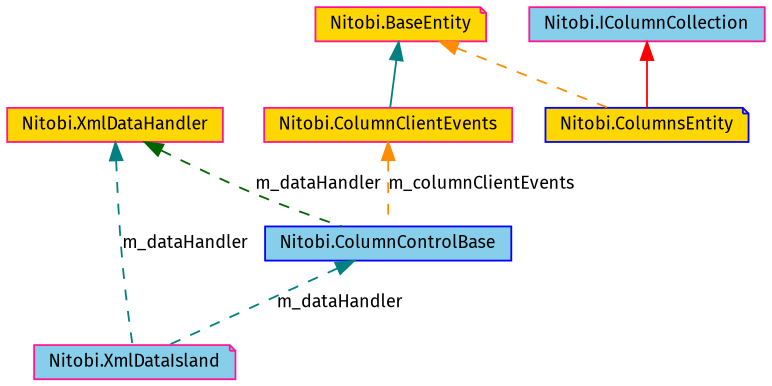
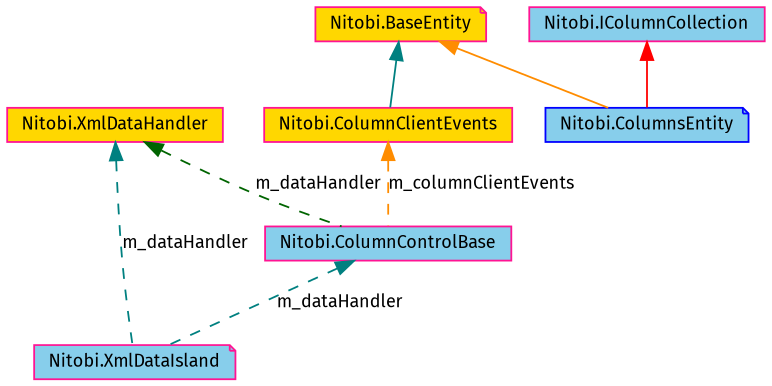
(532, 78) -> (532, 78)
(647, 125) -> (647, 125)
(388, 244) -> (388, 244)
